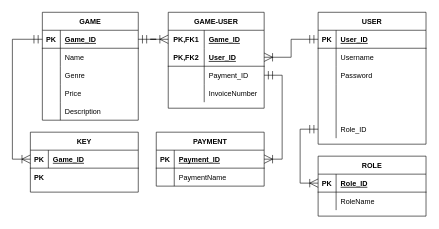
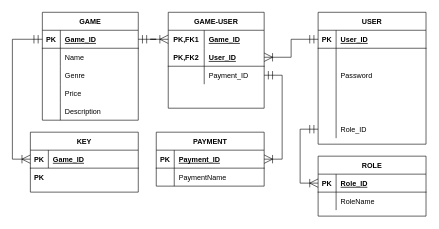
(381, 57) -> none
(234, 93) -> none
